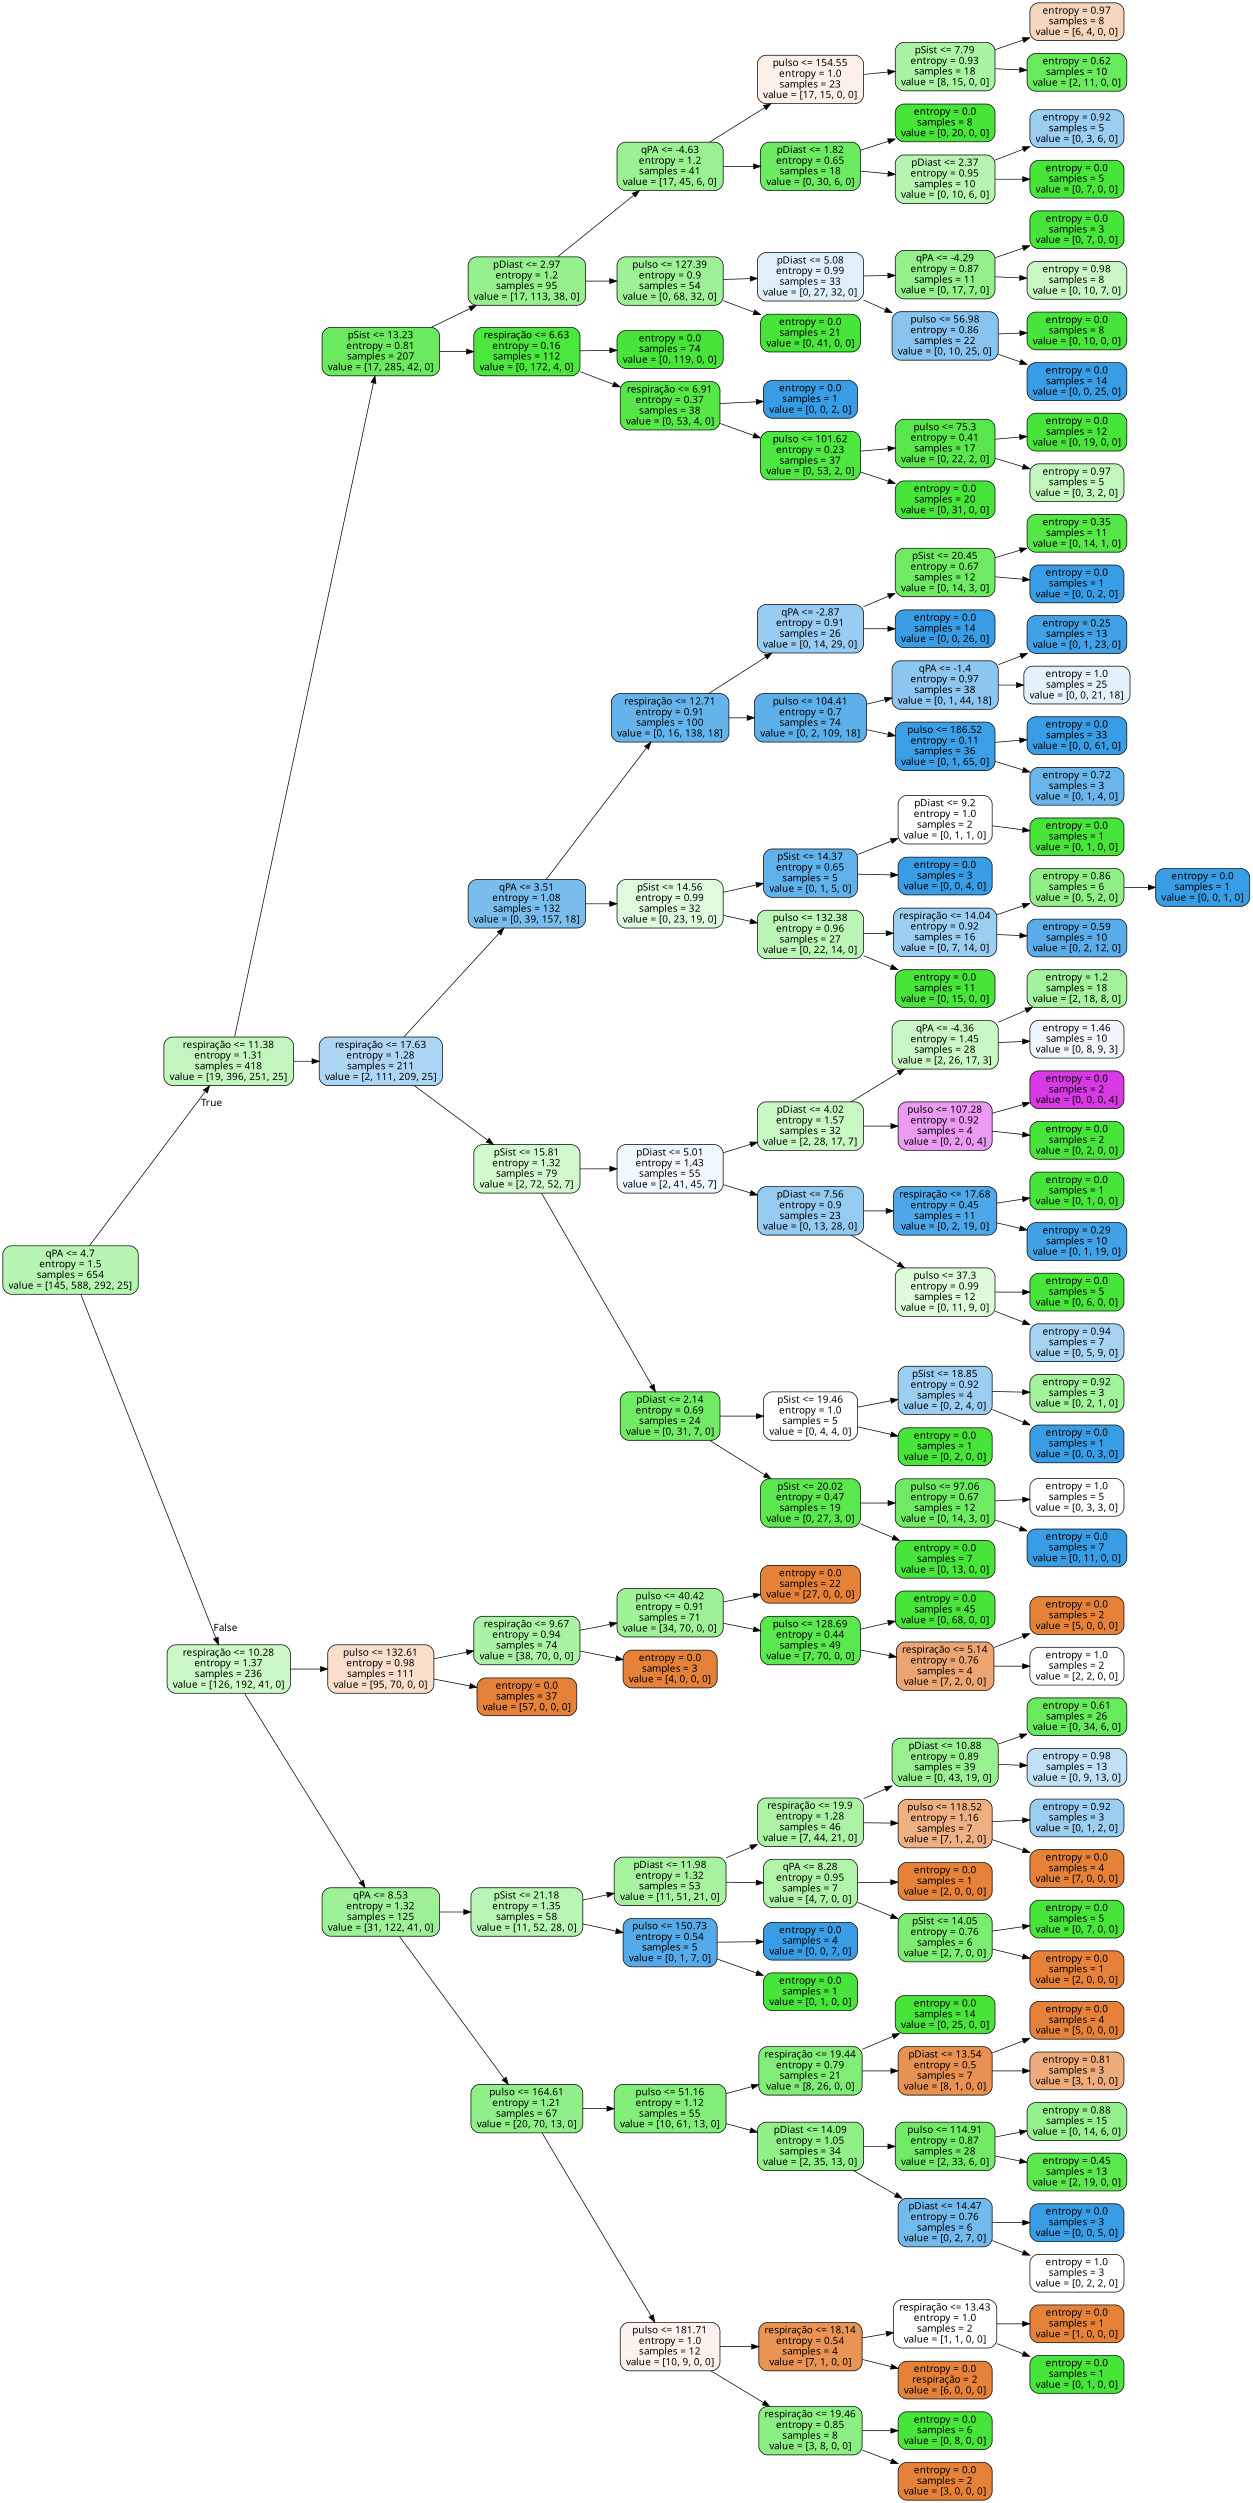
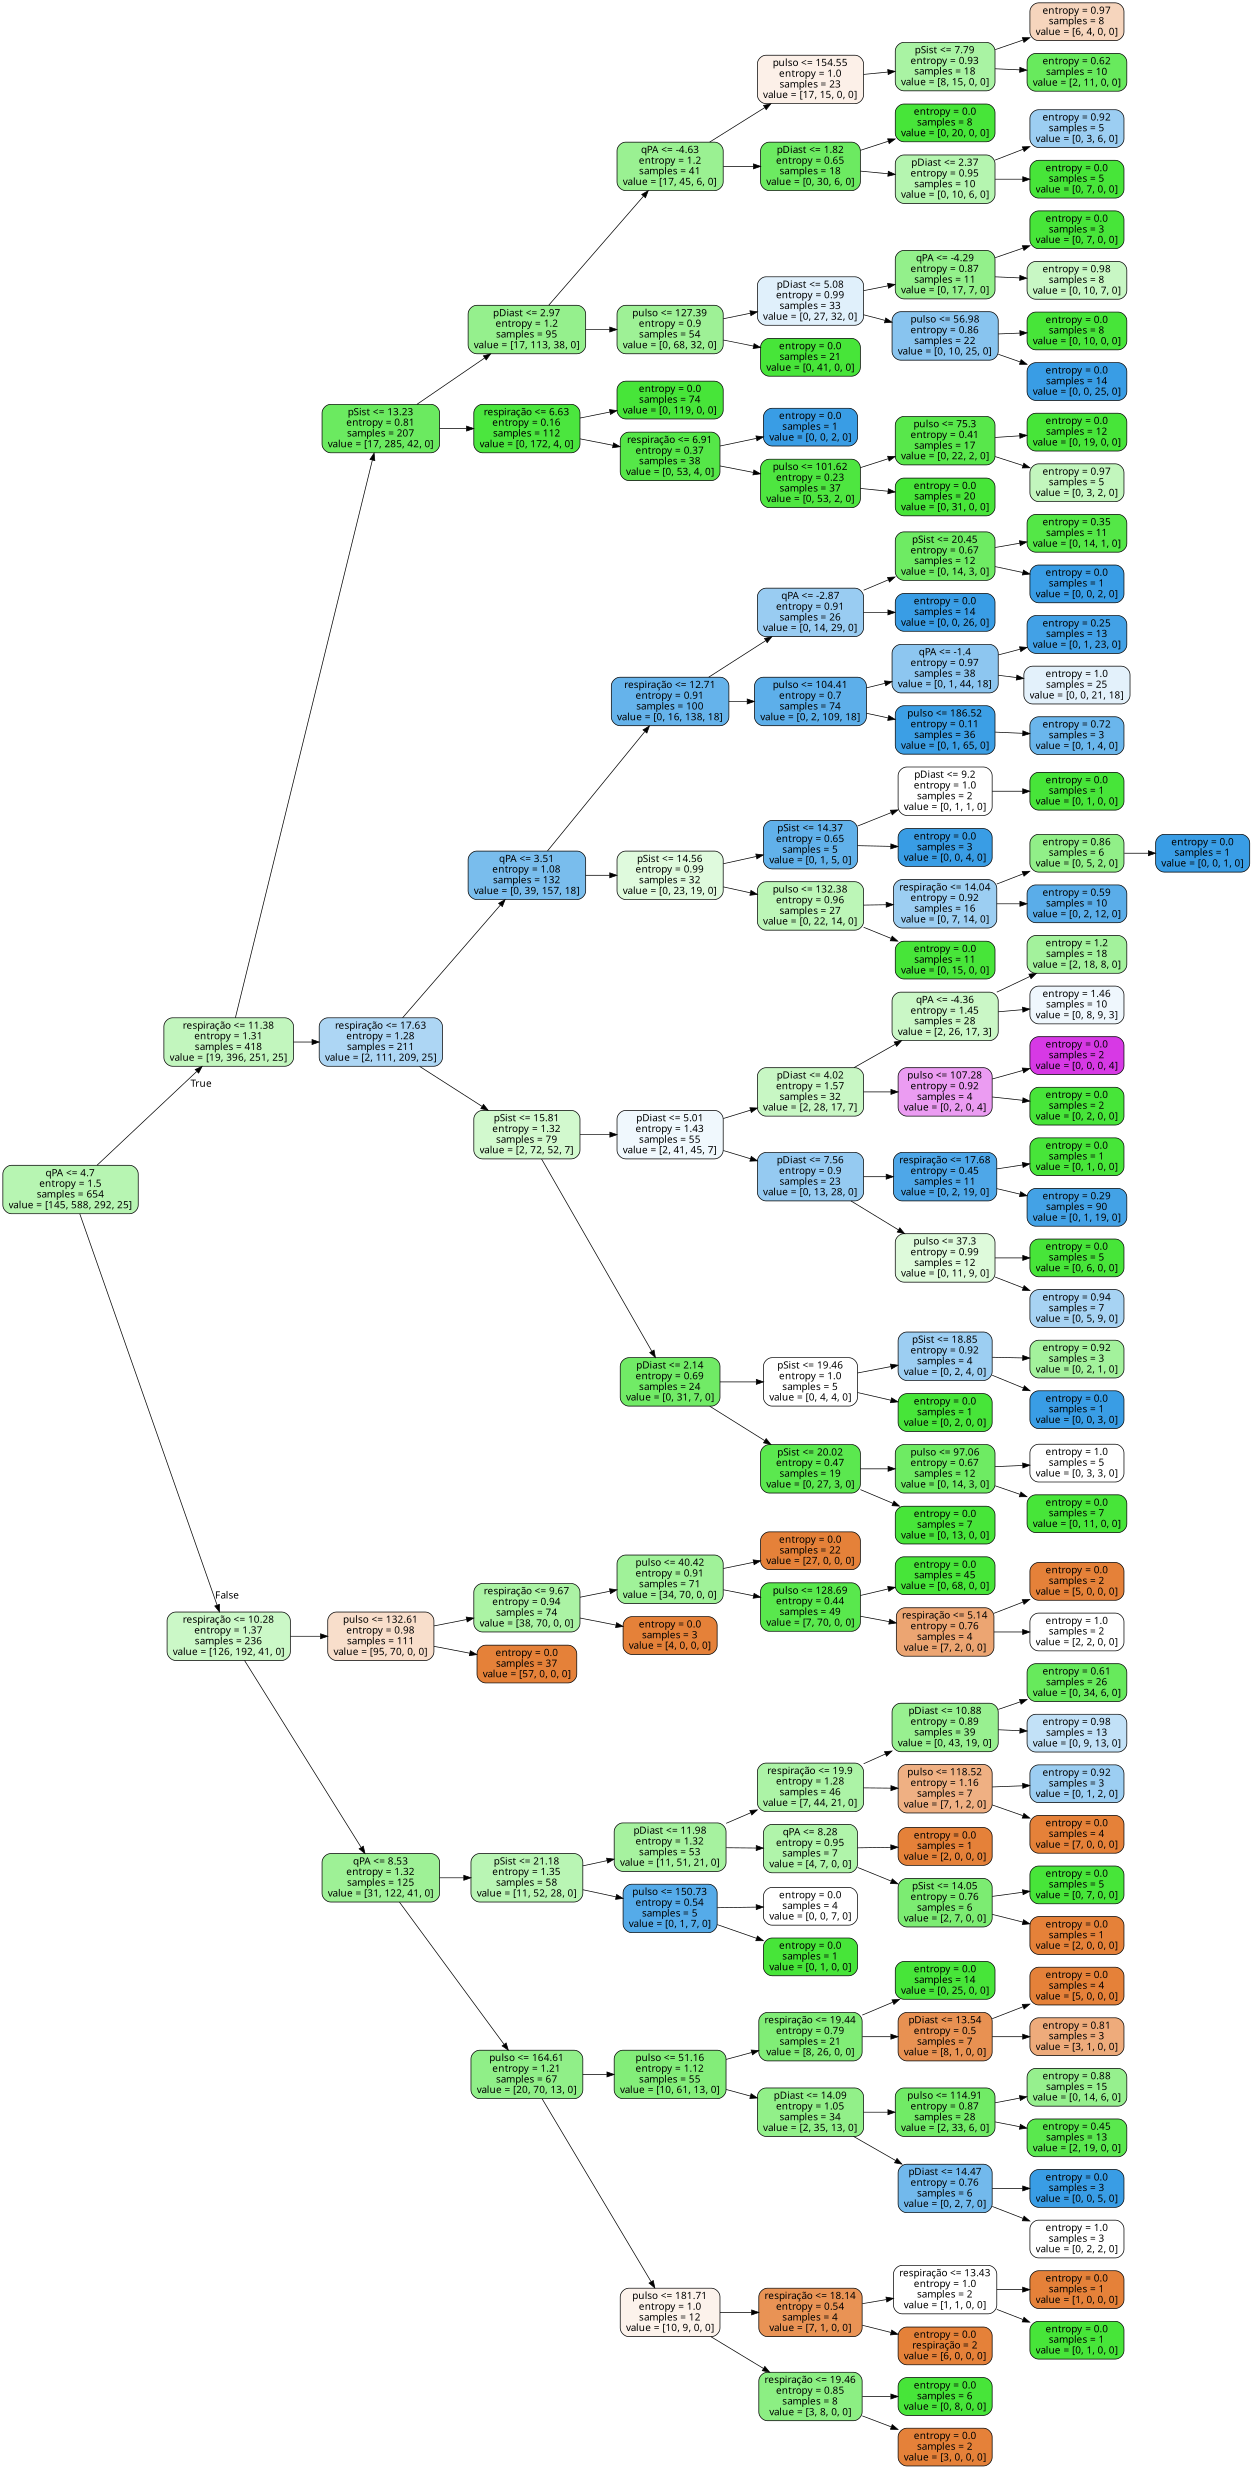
(1077, 736) -> none
(1077, 1242) -> (1077, 1207)
(1077, 1548) -> (1077, 1514)
(810, 1941) -> (810, 1906)
